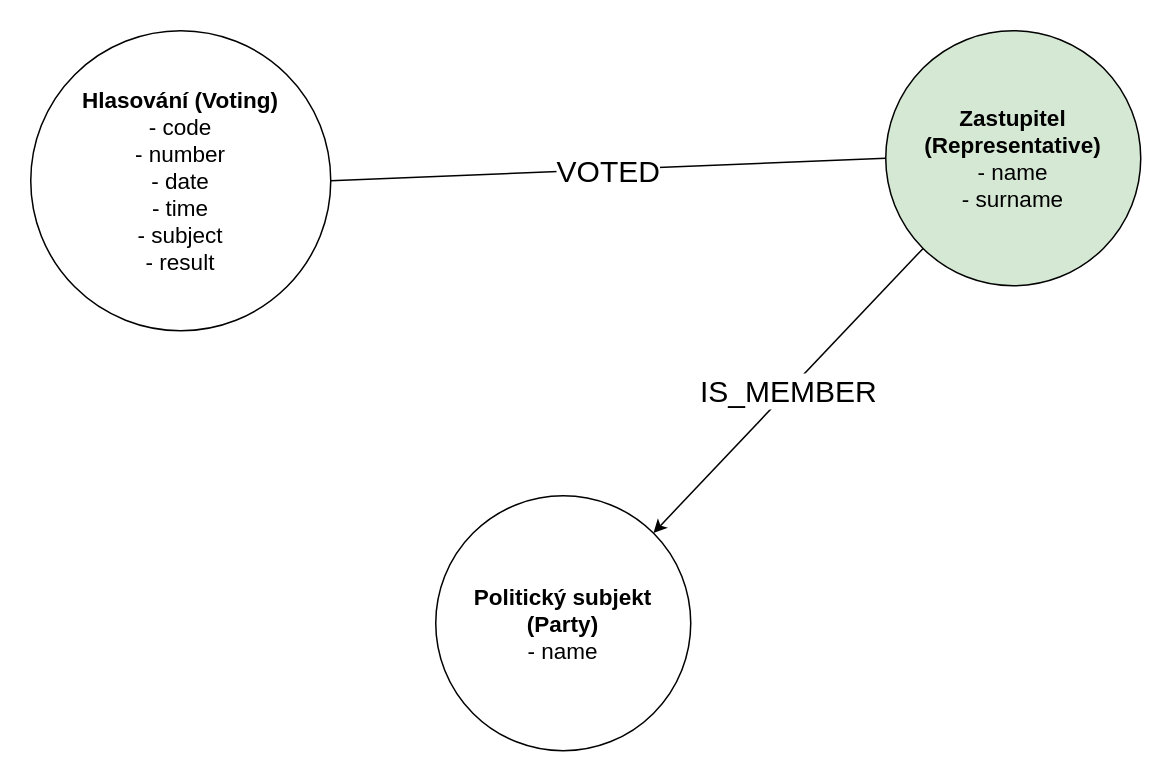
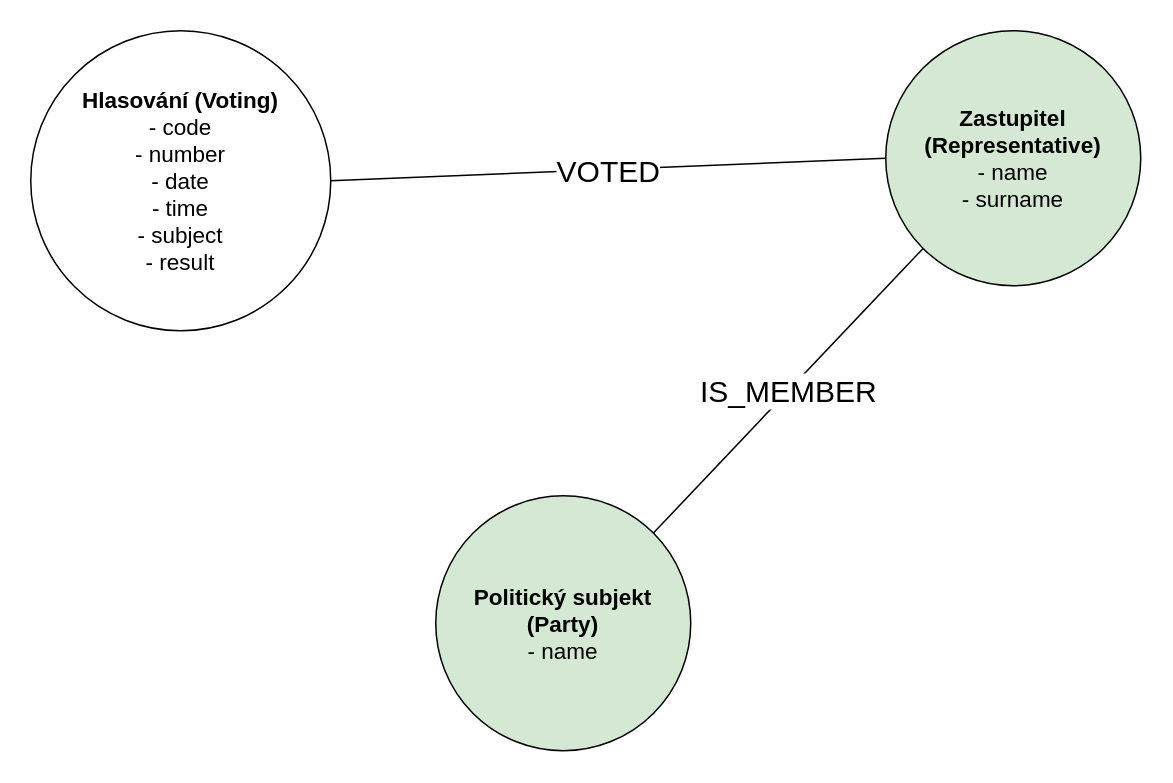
(661, 525) -> (658, 528)
(563, 623) -> (563, 623)
